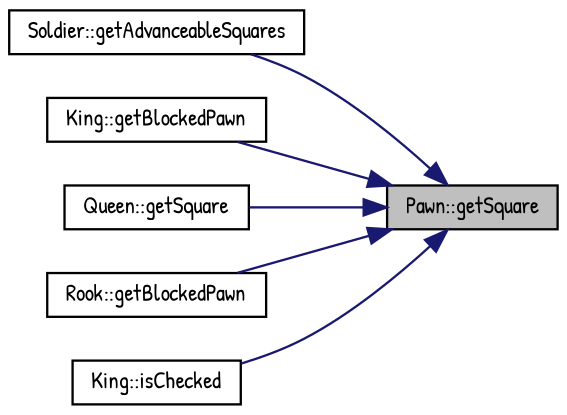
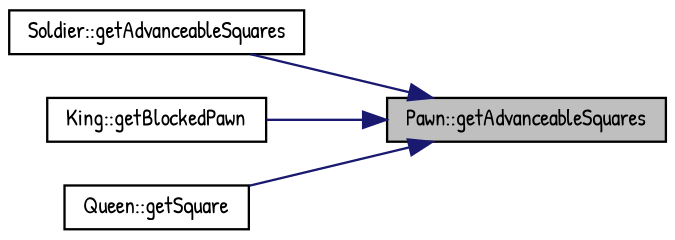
(472, 207) -> (527, 120)
(157, 295) -> none
(157, 382) -> none
